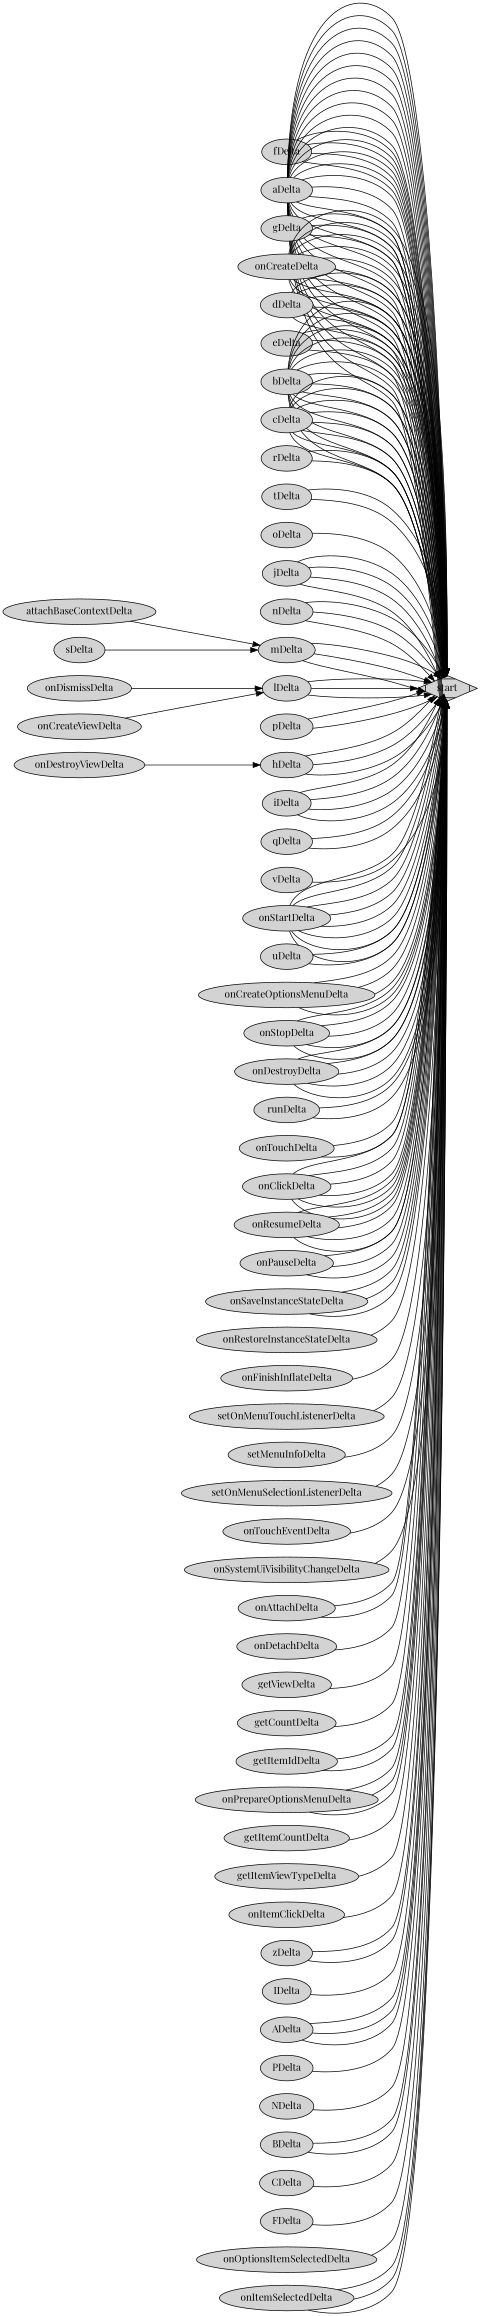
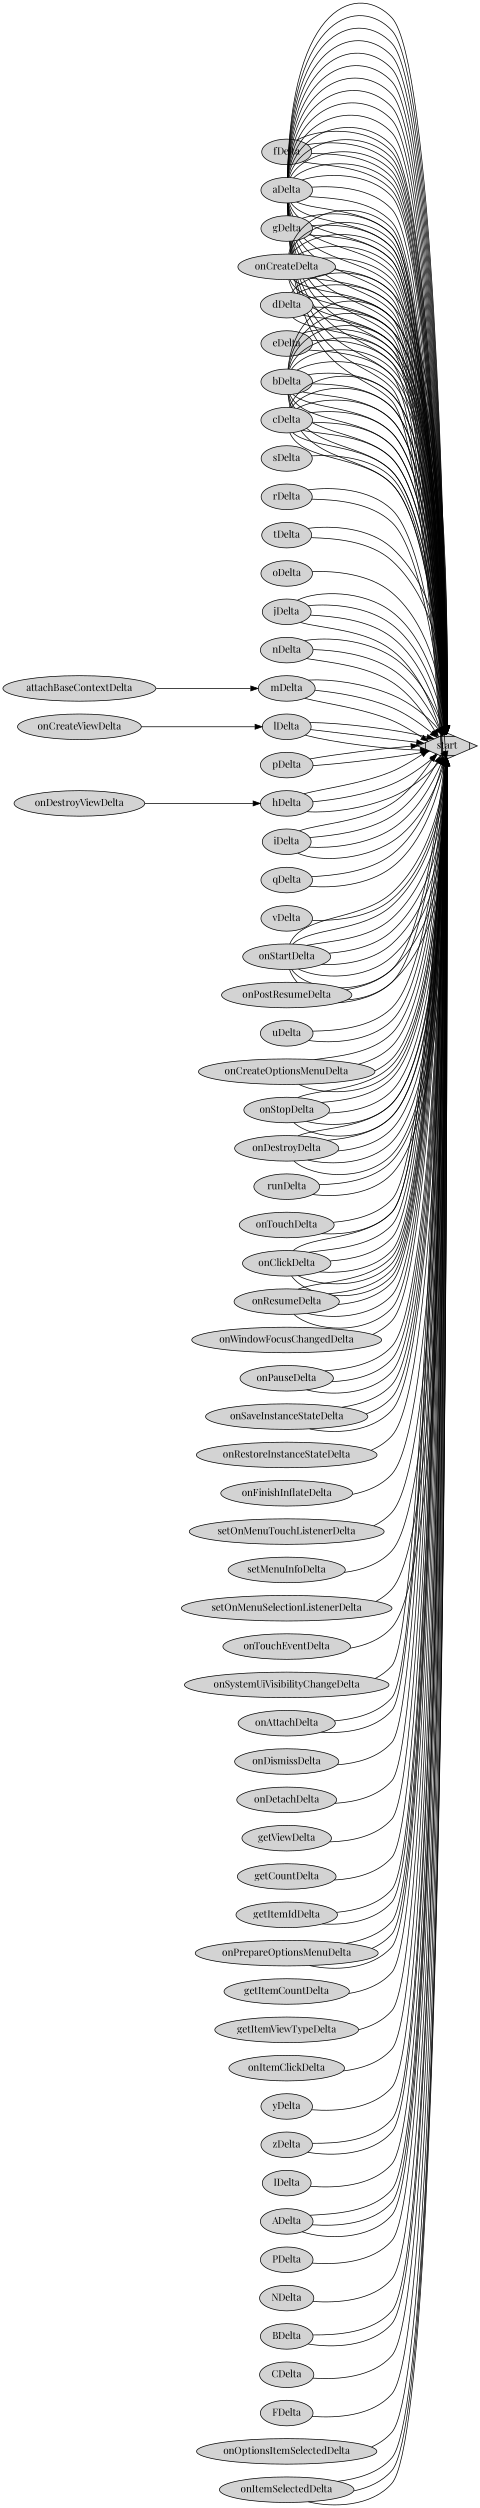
(178, 650) -> (423, 557)
(193, 688) -> (431, 1285)
none -> (287, 995)
none -> (287, 1340)
none -> (287, 2106)
